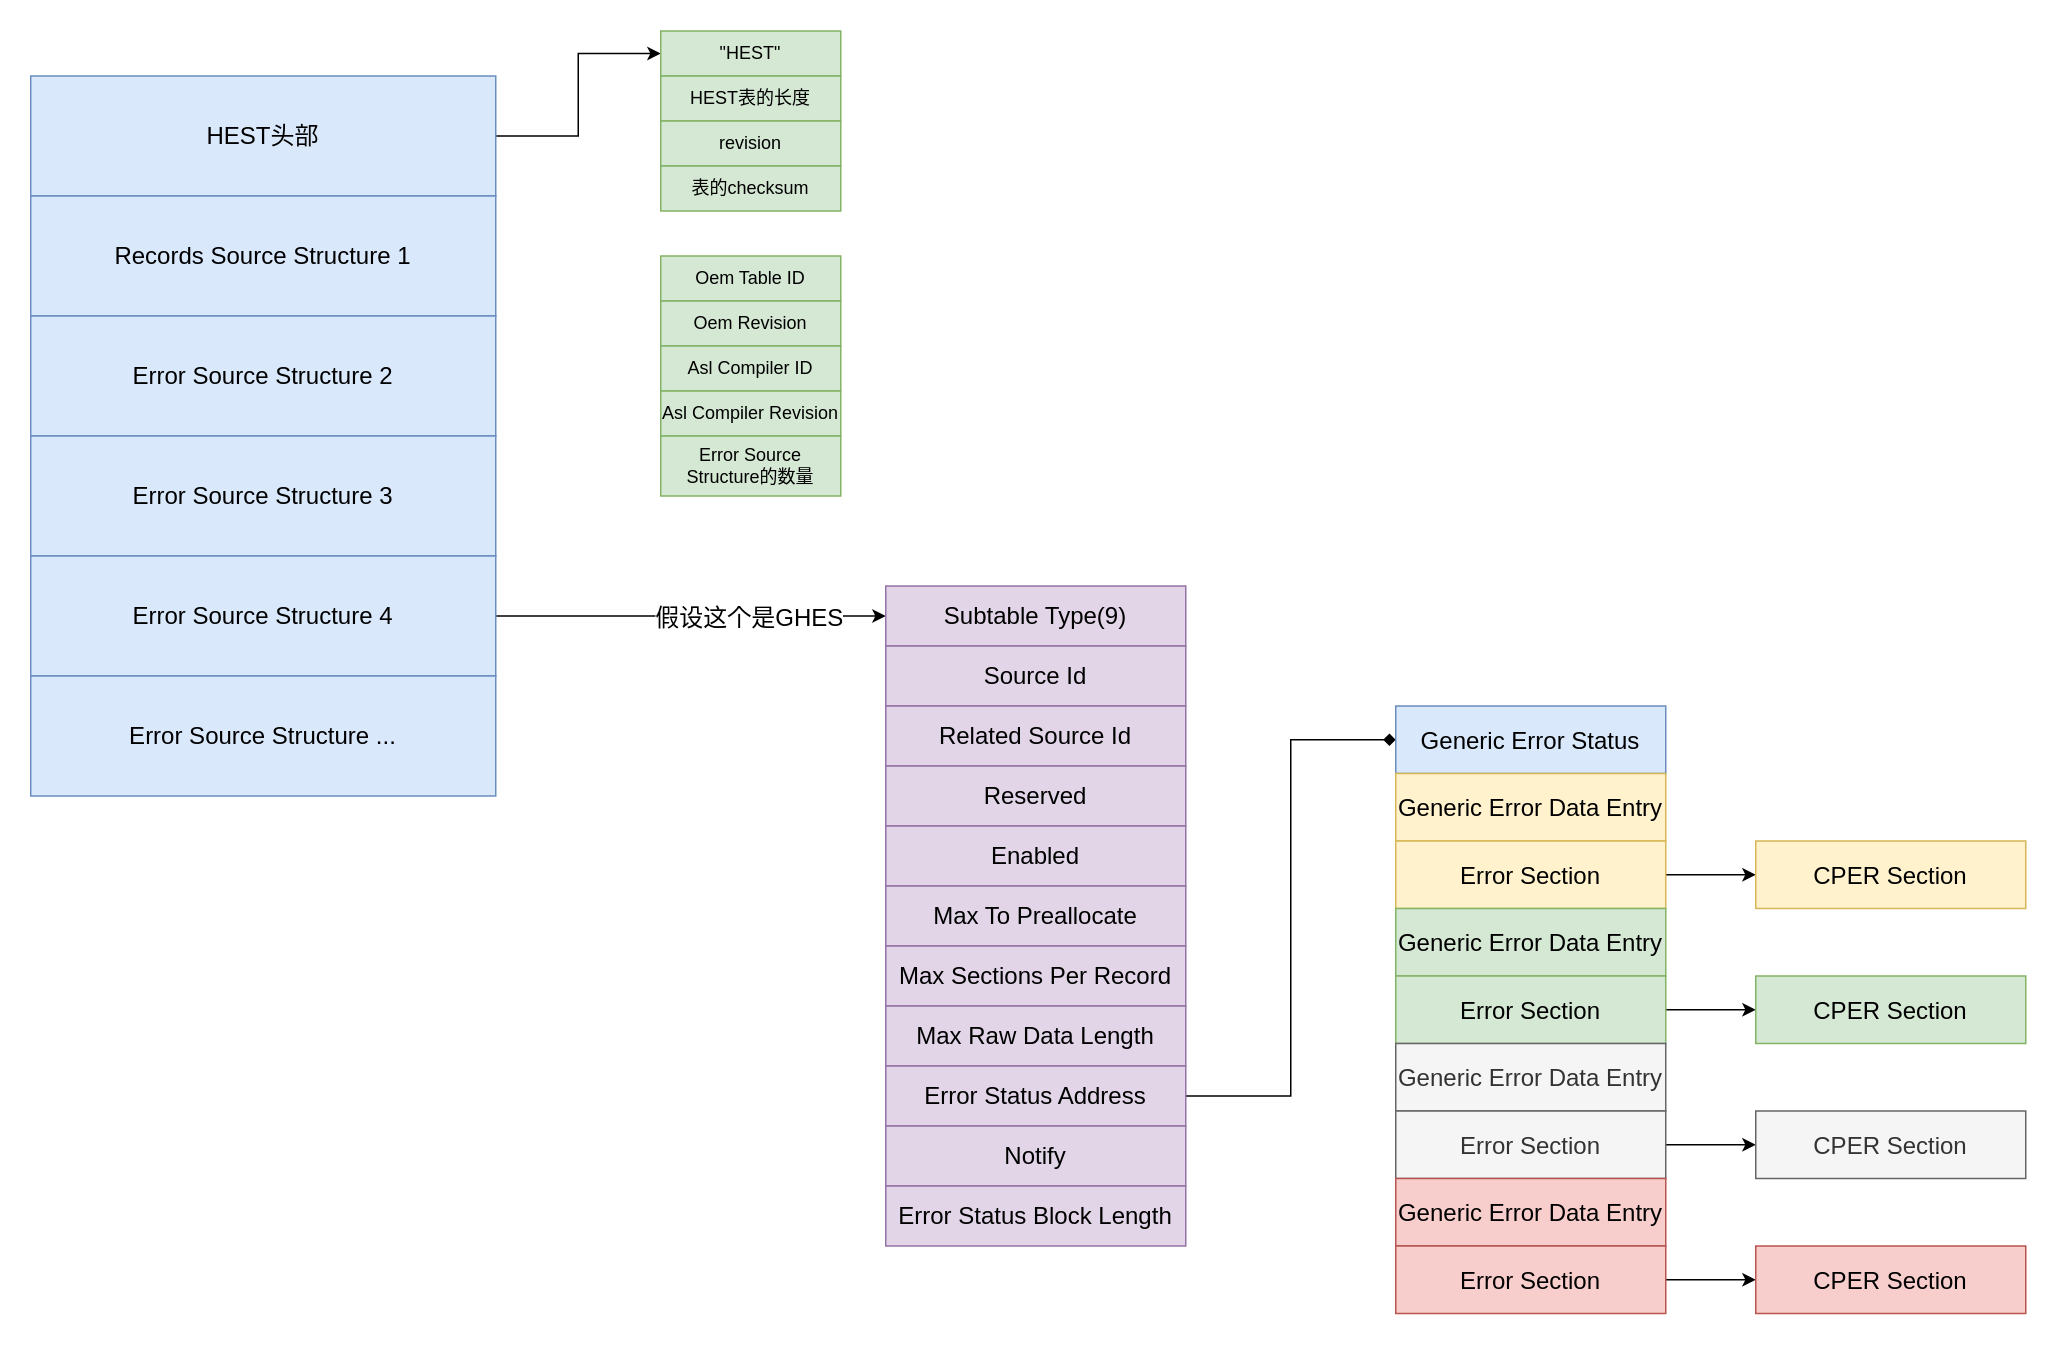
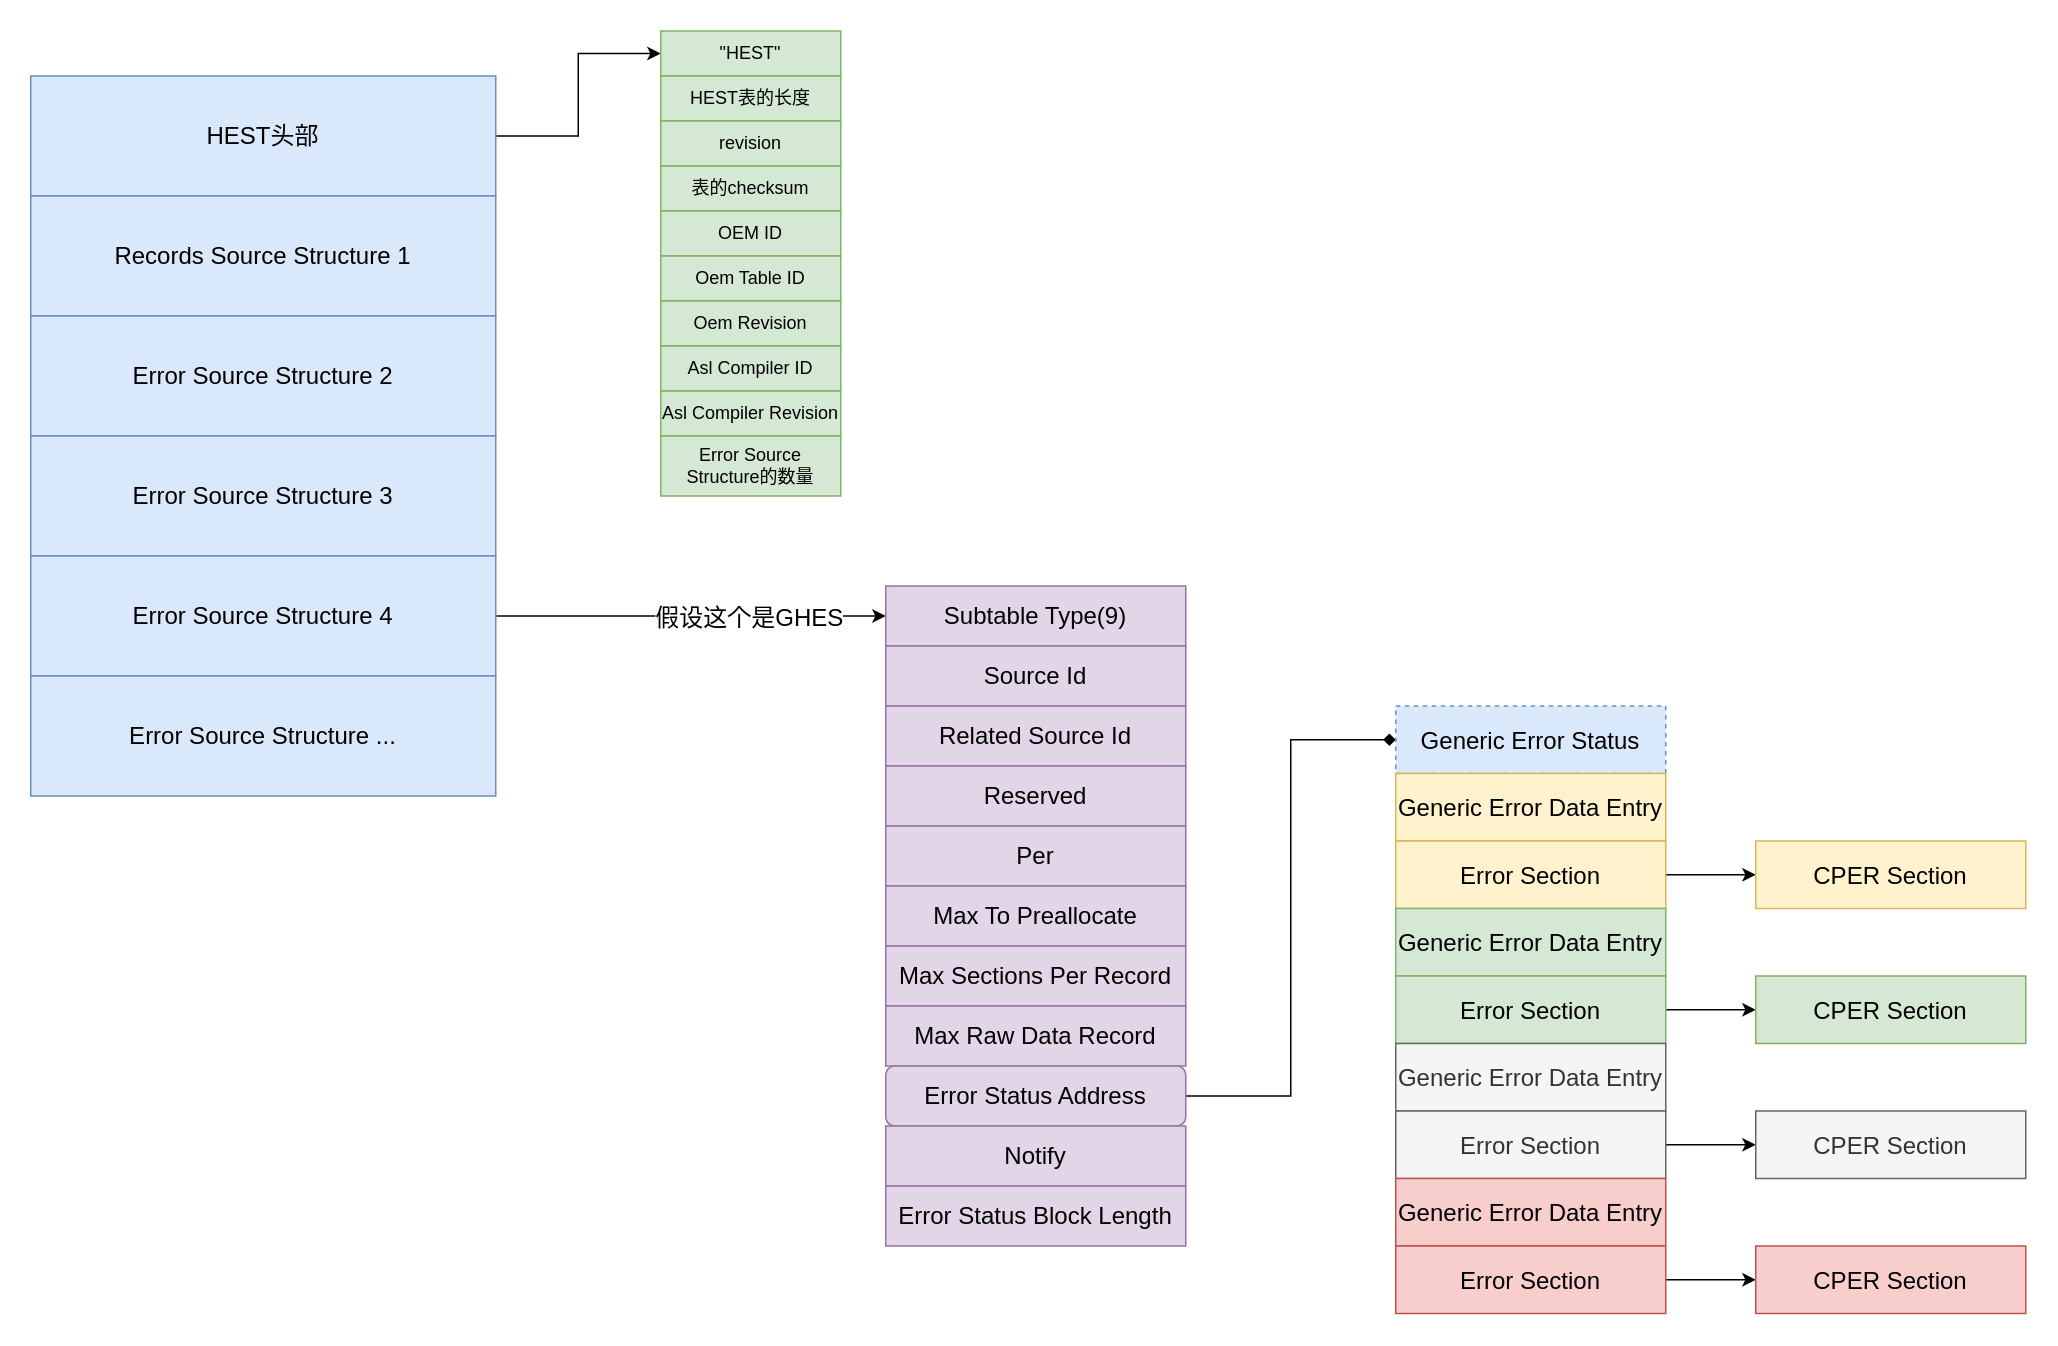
none -> (751, 233)
(1531, 740) -> (1531, 740)
(1036, 856) -> (1036, 856)
(1036, 1036) -> (1036, 1036)
(1036, 1096) -> (1036, 1096)
